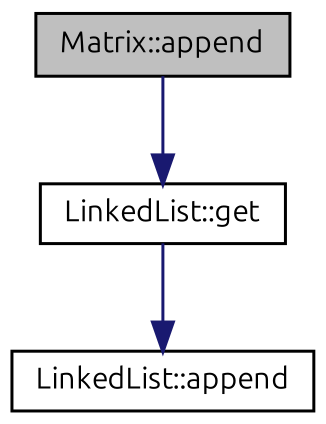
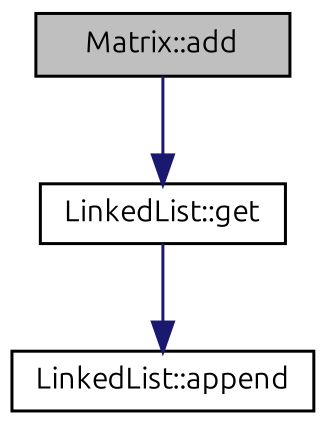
(163, 45) -> (163, 45)
